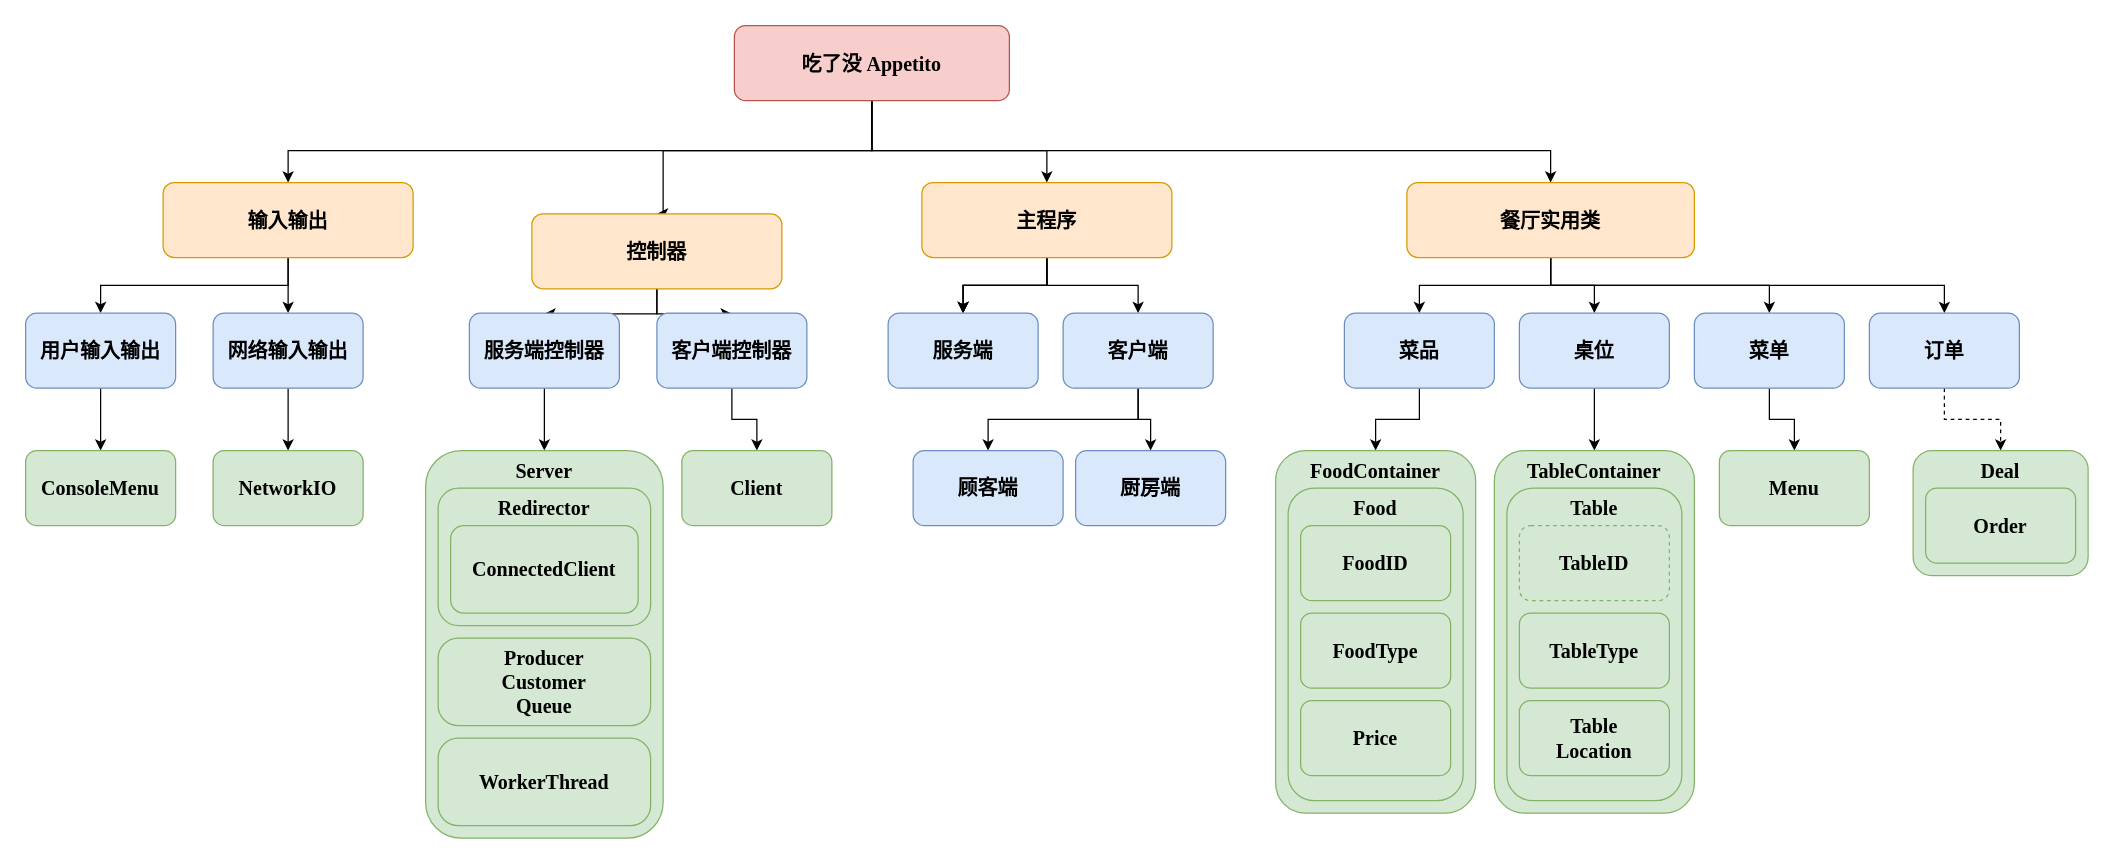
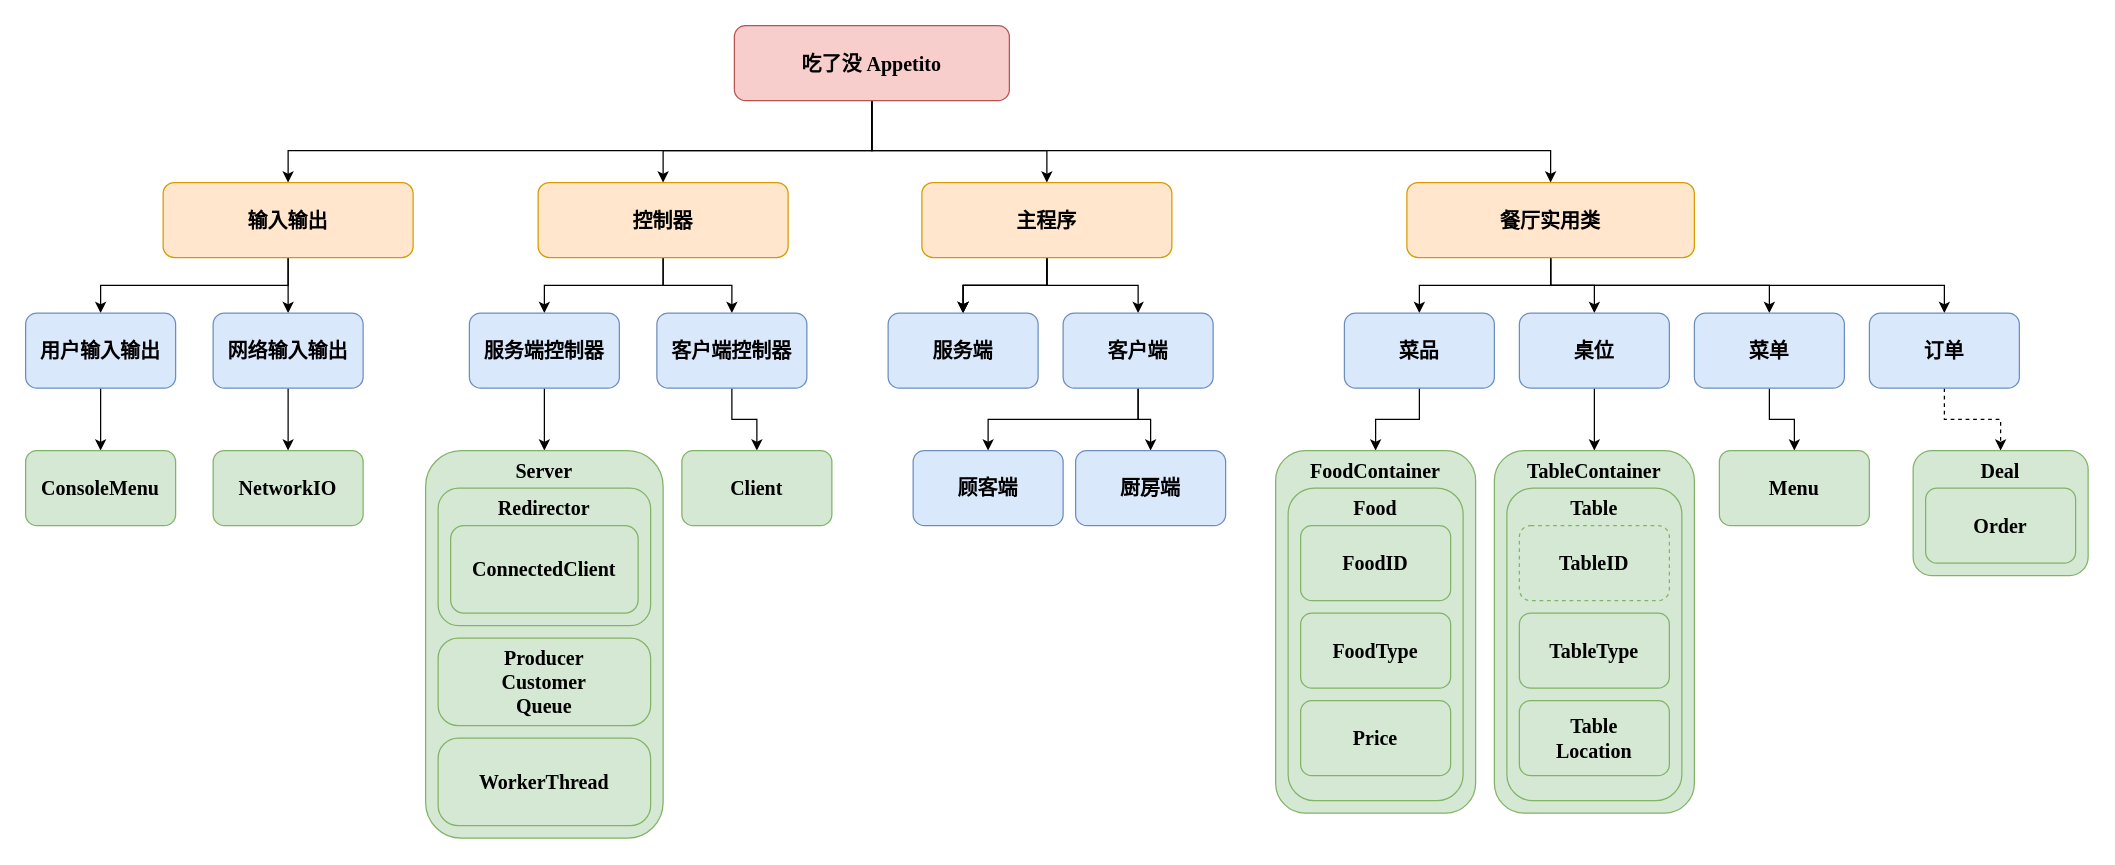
(657, 251) -> (663, 220)
